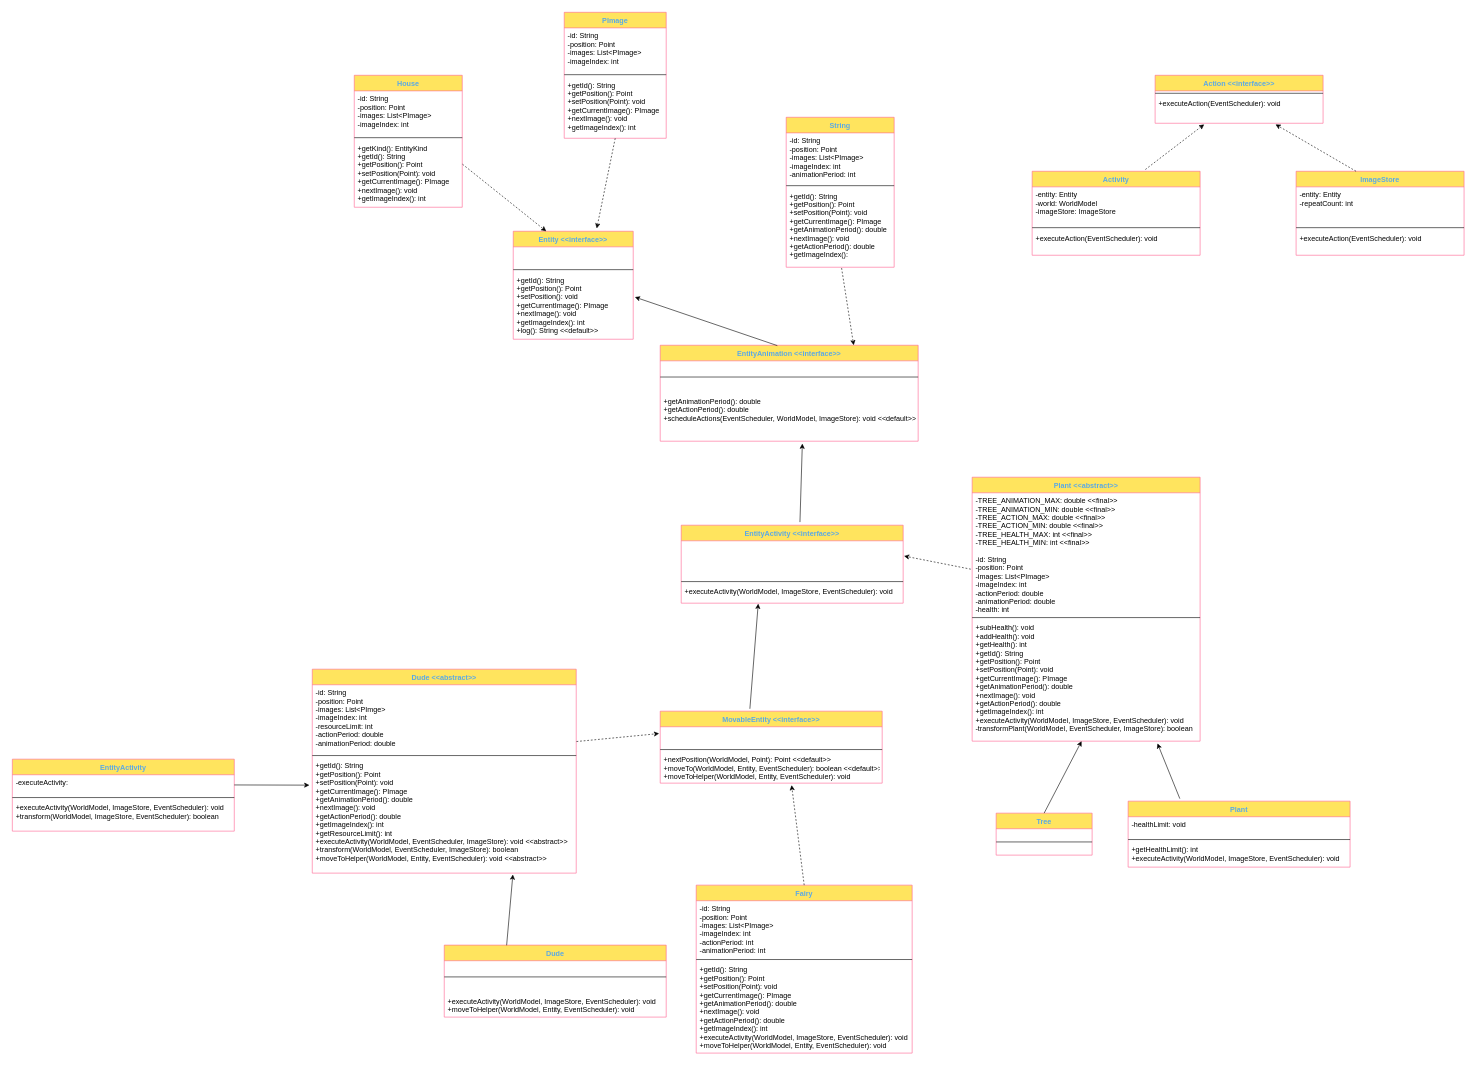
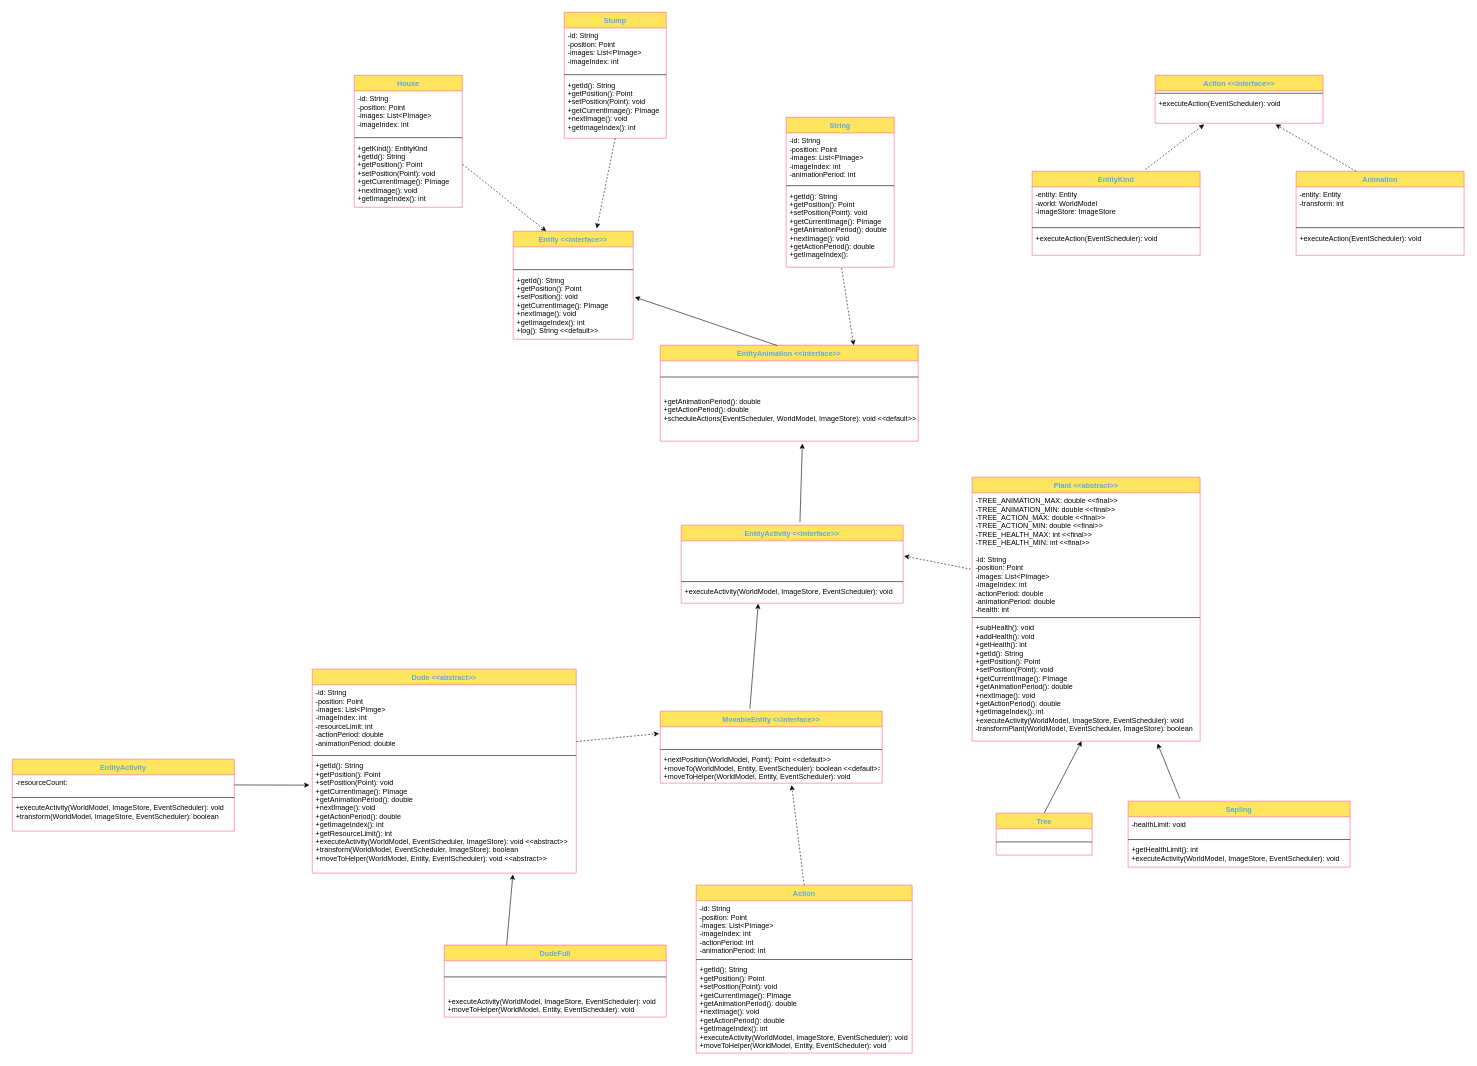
(615, 20) -> (615, 20)
(1116, 179) -> (1116, 179)
(1380, 179) -> (1380, 179)
(1326, 195) -> (1326, 195)
(47, 783) -> (45, 783)
(1239, 809) -> (1239, 809)
(804, 893) -> (804, 893)
(555, 953) -> (555, 953)
